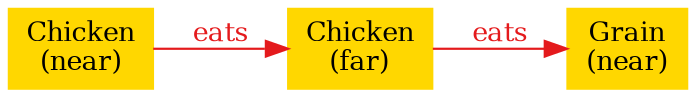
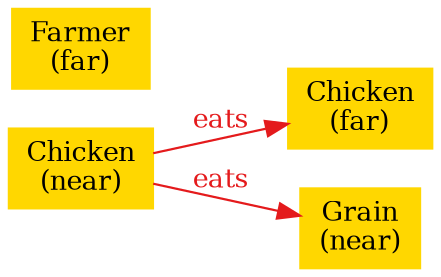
none -> (81, 49)
(489, 49) -> (216, 197)
